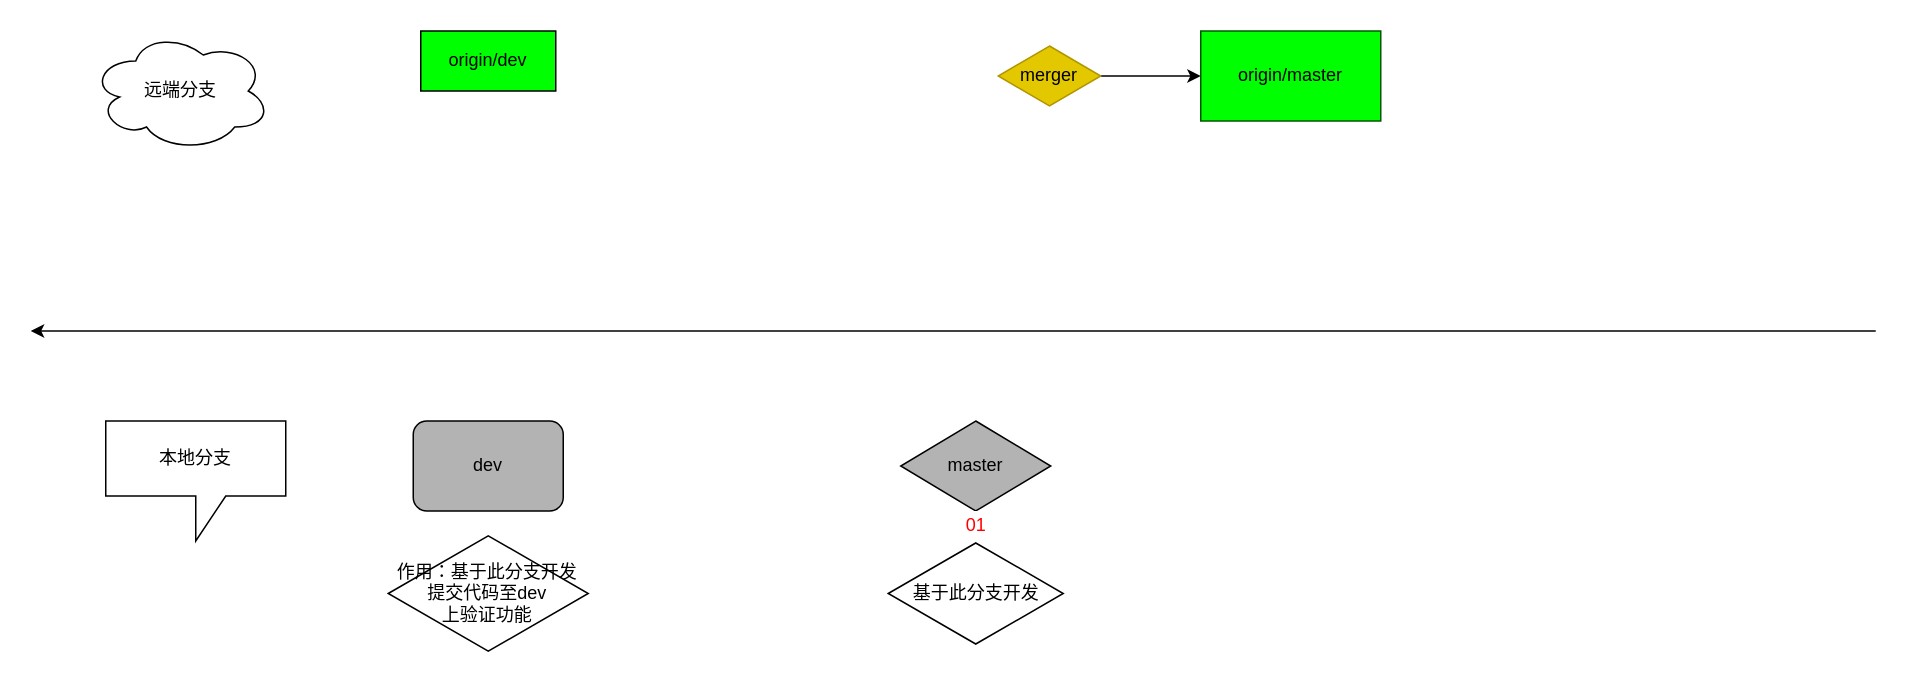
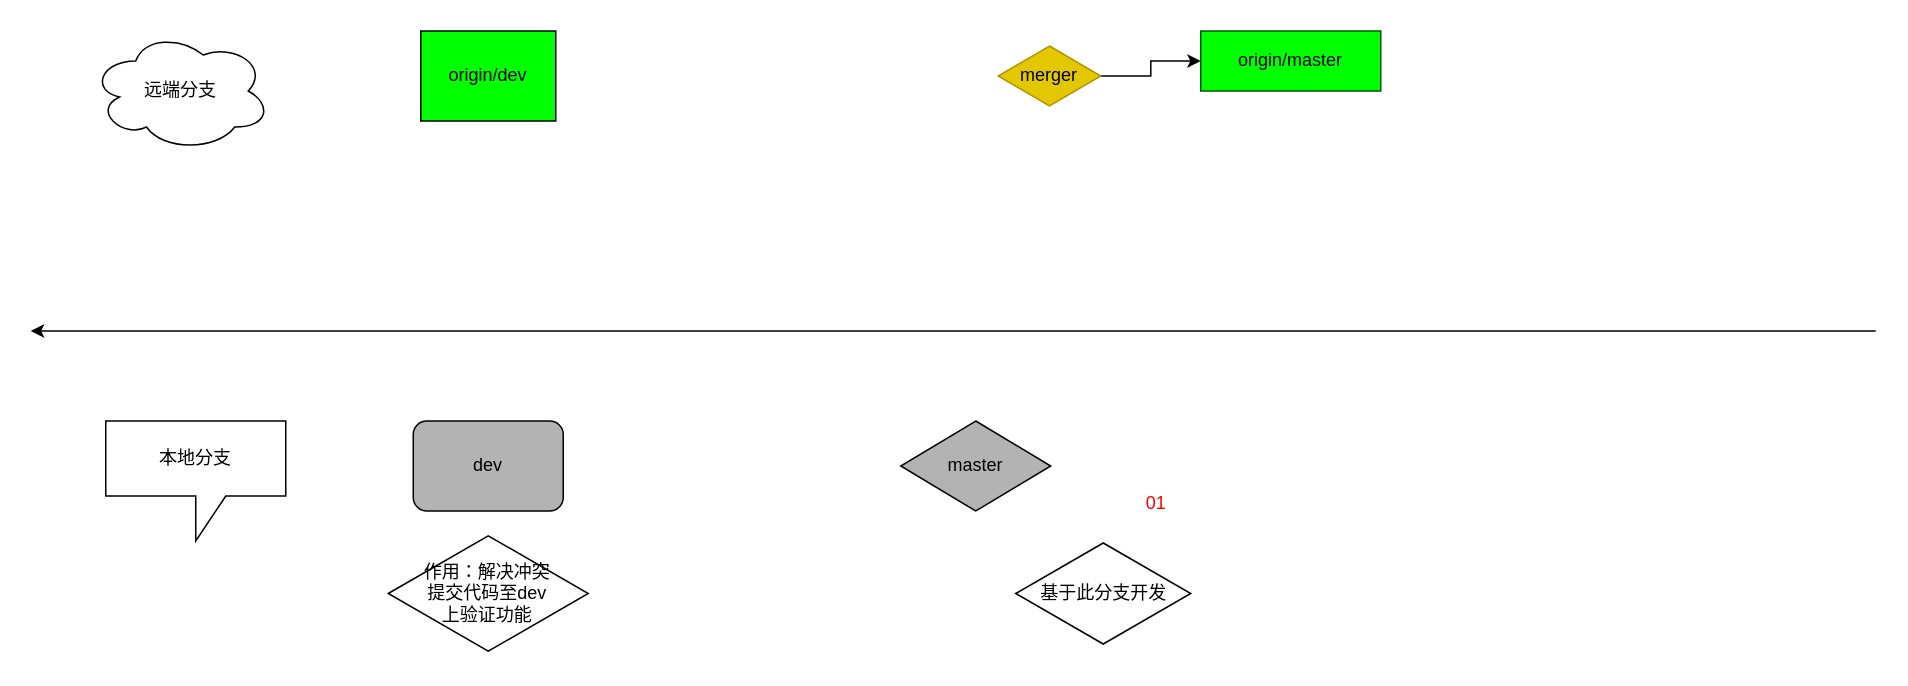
(488, 61) -> (488, 76)
(1291, 76) -> (1291, 61)
(976, 526) -> (1156, 503)
(488, 593) -> (488, 593)
(976, 593) -> (1103, 593)
